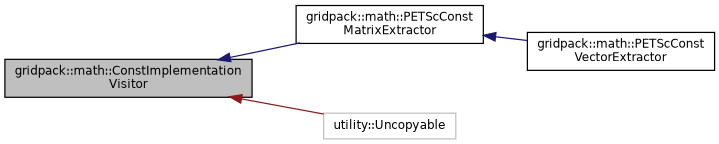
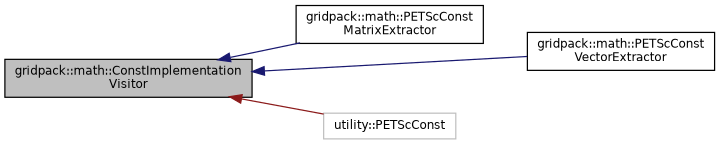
(511, 39) -> (396, 64)
(390, 126) -> (390, 126)
